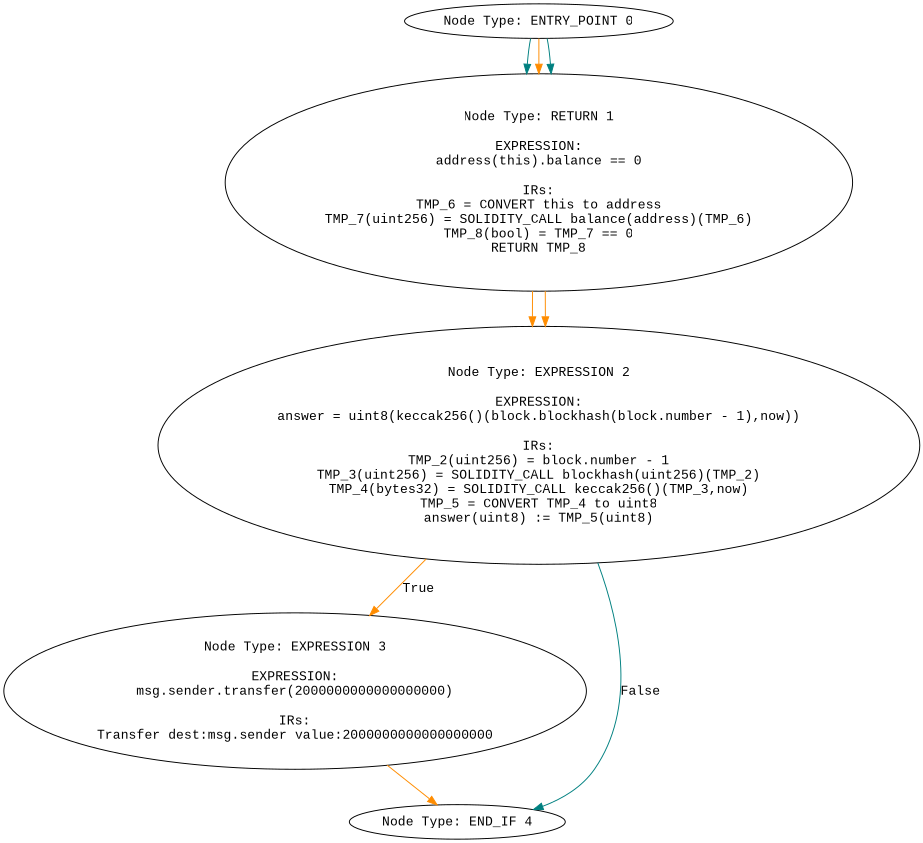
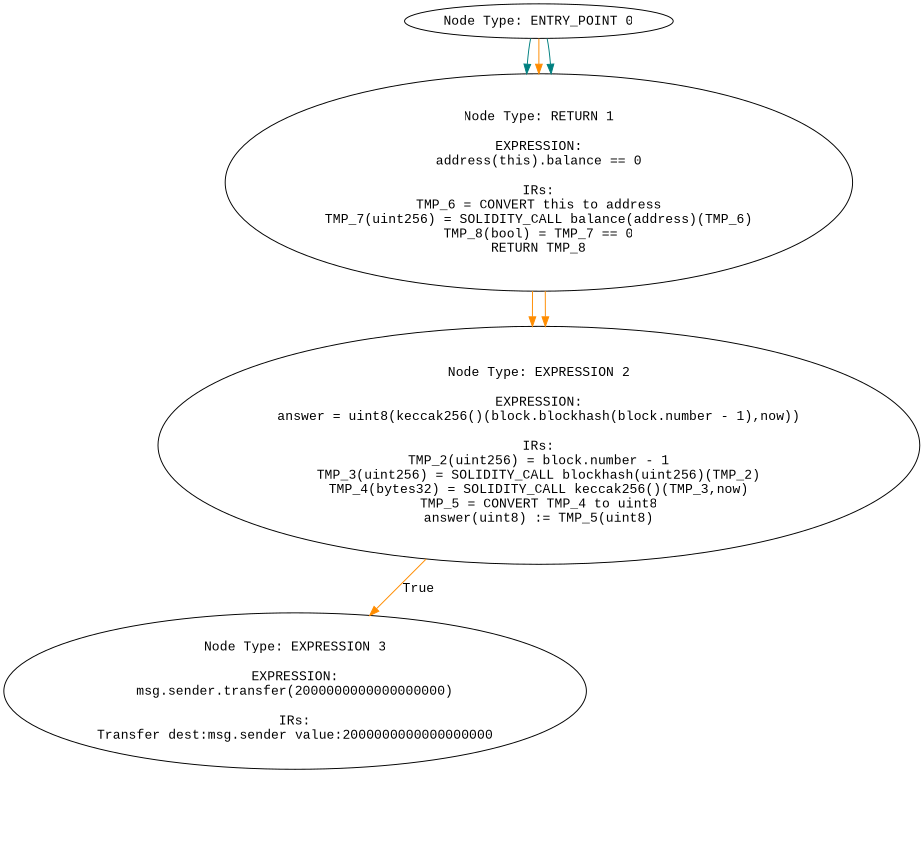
(457, 822) -> none
